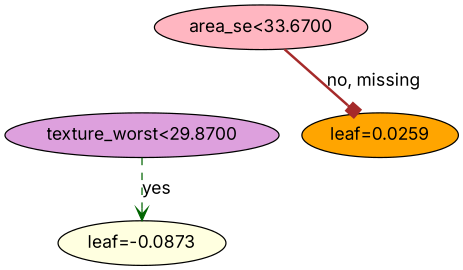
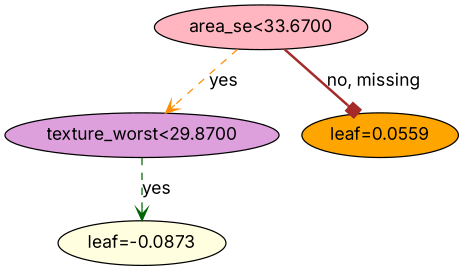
none -> (206, 77)
(380, 135) -> (380, 135)
